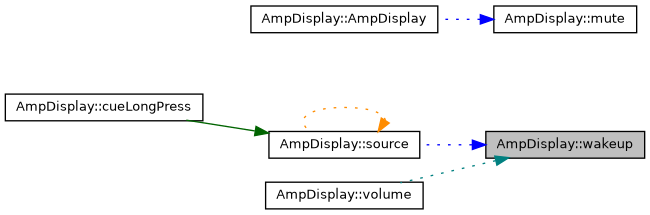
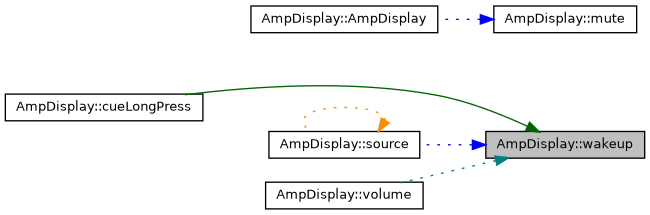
(221, 126) -> (359, 87)
